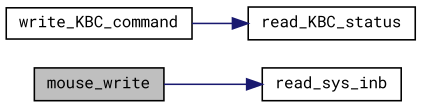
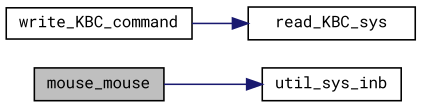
(332, 23) -> (332, 23)
(99, 84) -> (99, 84)
(332, 84) -> (332, 84)
